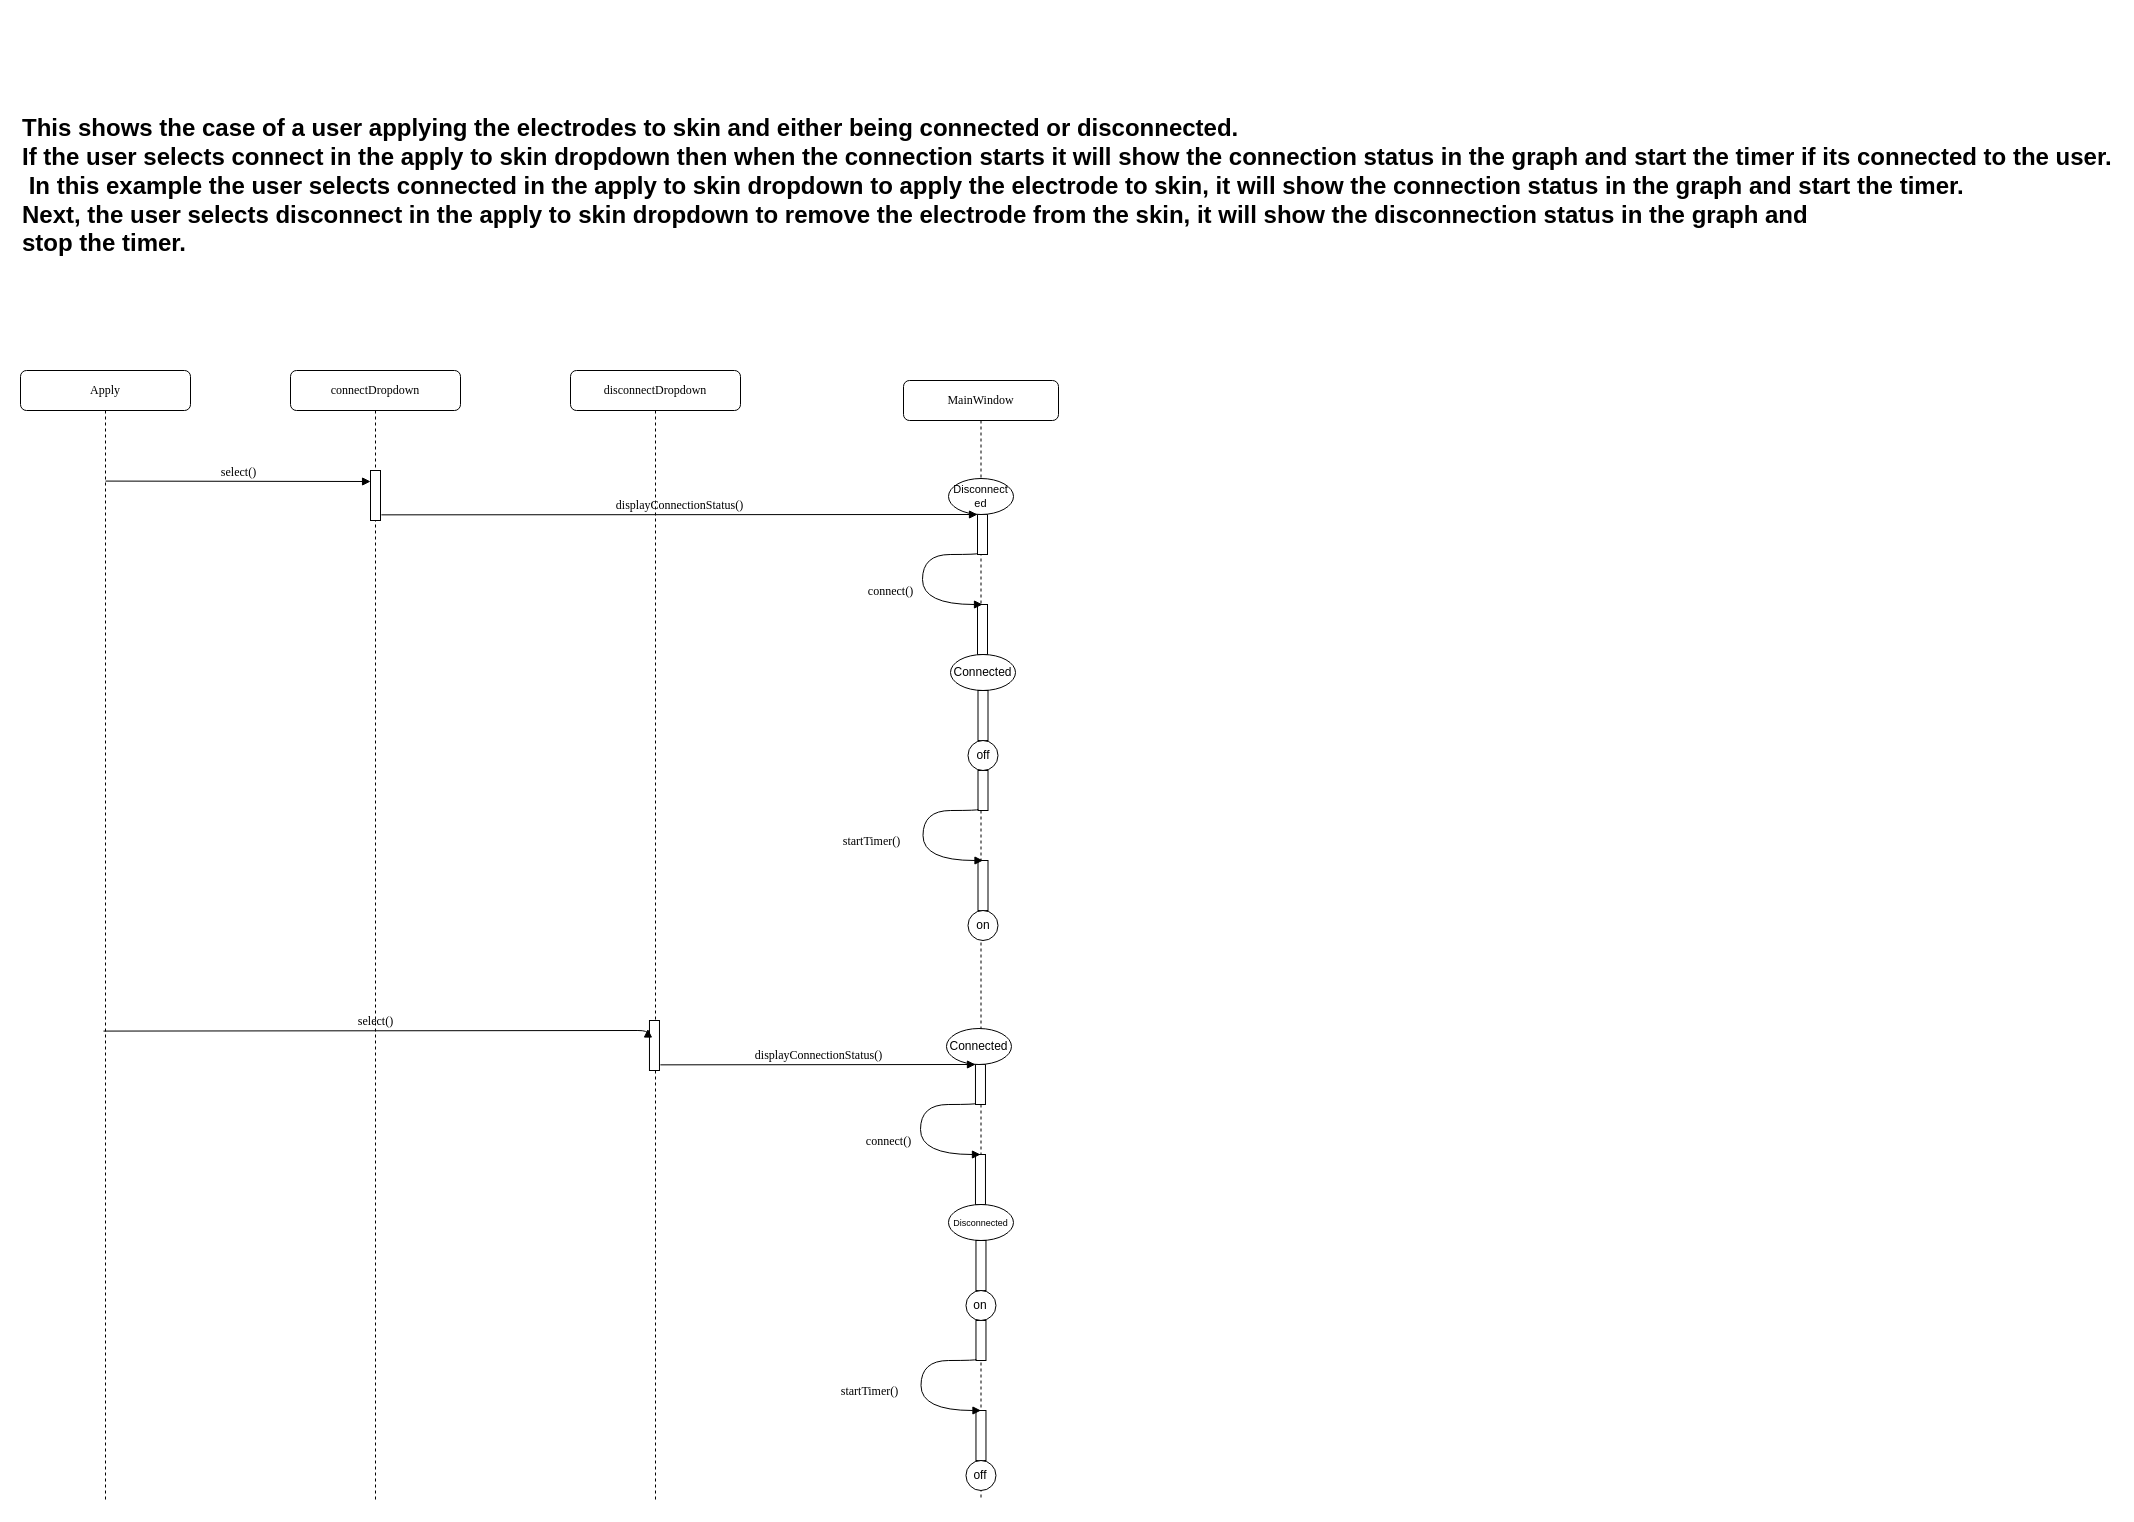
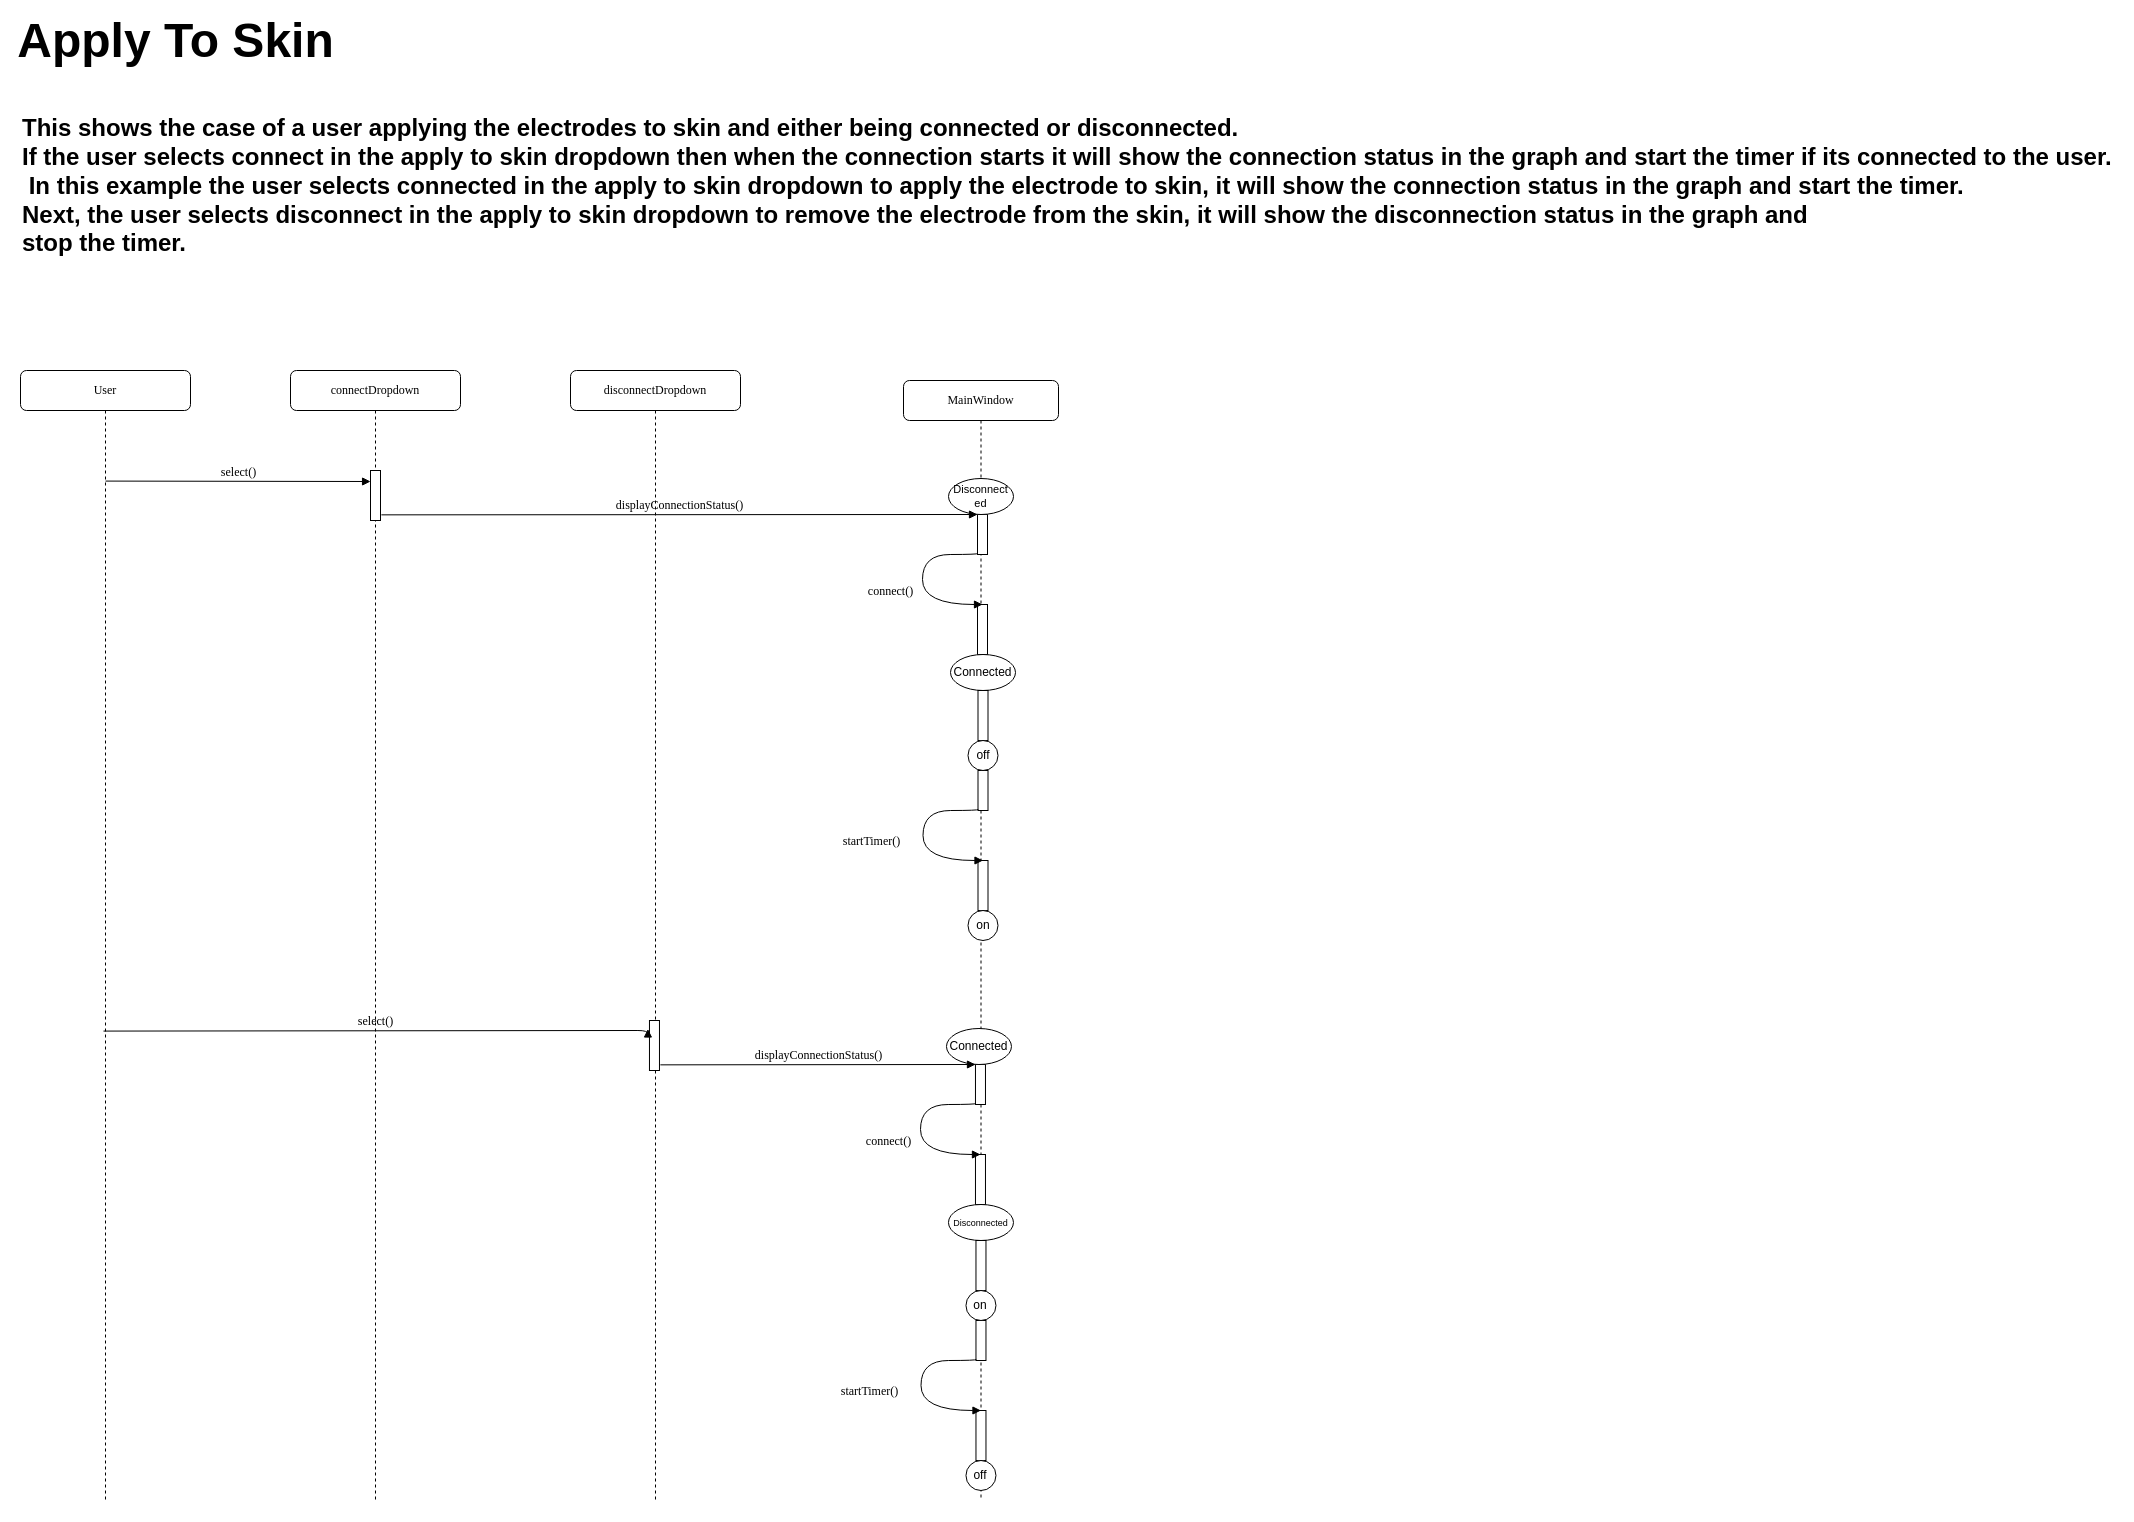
none -> (176, 41)
(106, 391) -> (106, 391)
